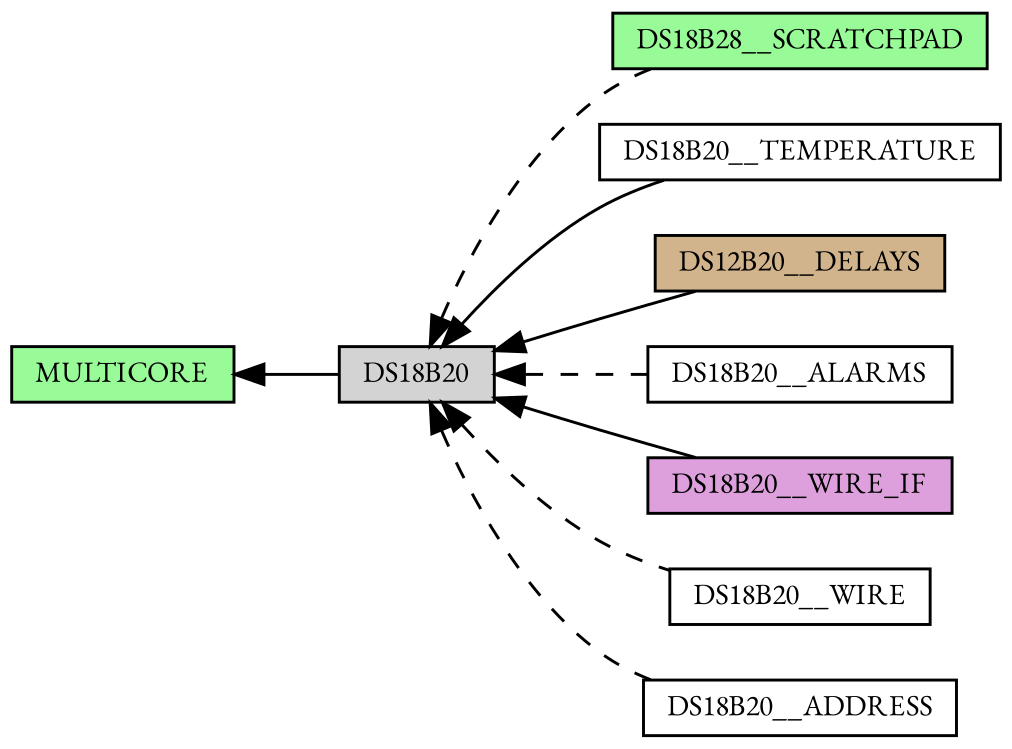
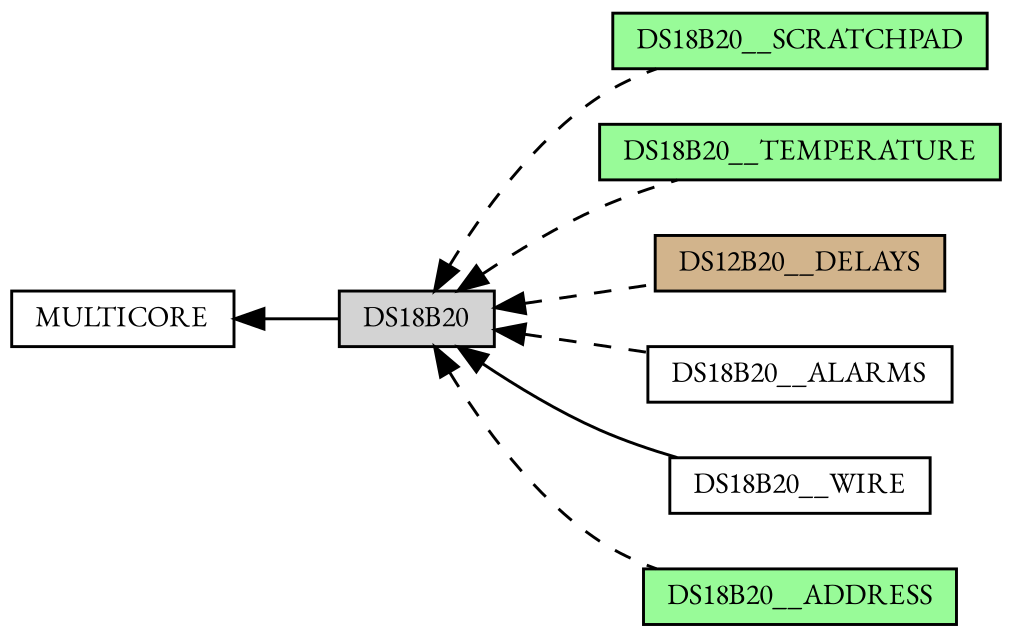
(800, 41) -> (800, 41)
(800, 152) -> (800, 152)
(554, 238) -> (576, 219)
(609, 316) -> (590, 294)
(123, 374) -> (123, 319)
(800, 486) -> none
(556, 512) -> (576, 419)
(800, 708) -> (800, 597)
